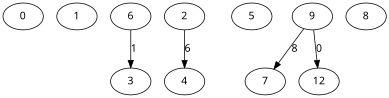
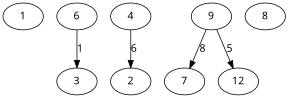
(23, 16) -> none
(252, 16) -> none
(185, 45) -> (131, 45)
(319, 49) -> (230, 49)
